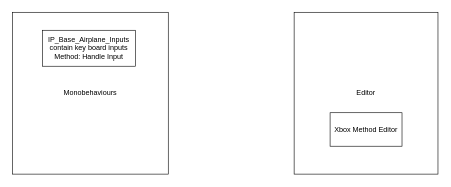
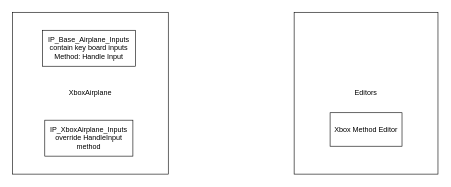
(90, 93) -> (90, 93)
(366, 93) -> (366, 93)
none -> (89, 138)
